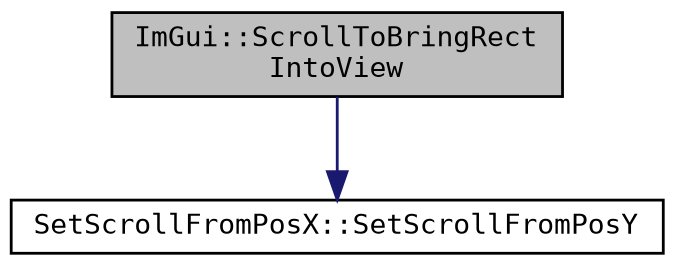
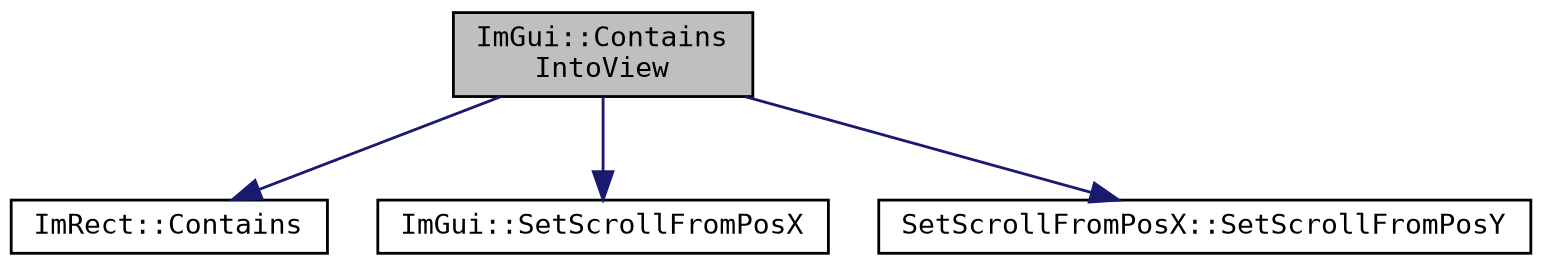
(337, 55) -> (603, 55)
none -> (169, 227)
none -> (603, 227)
